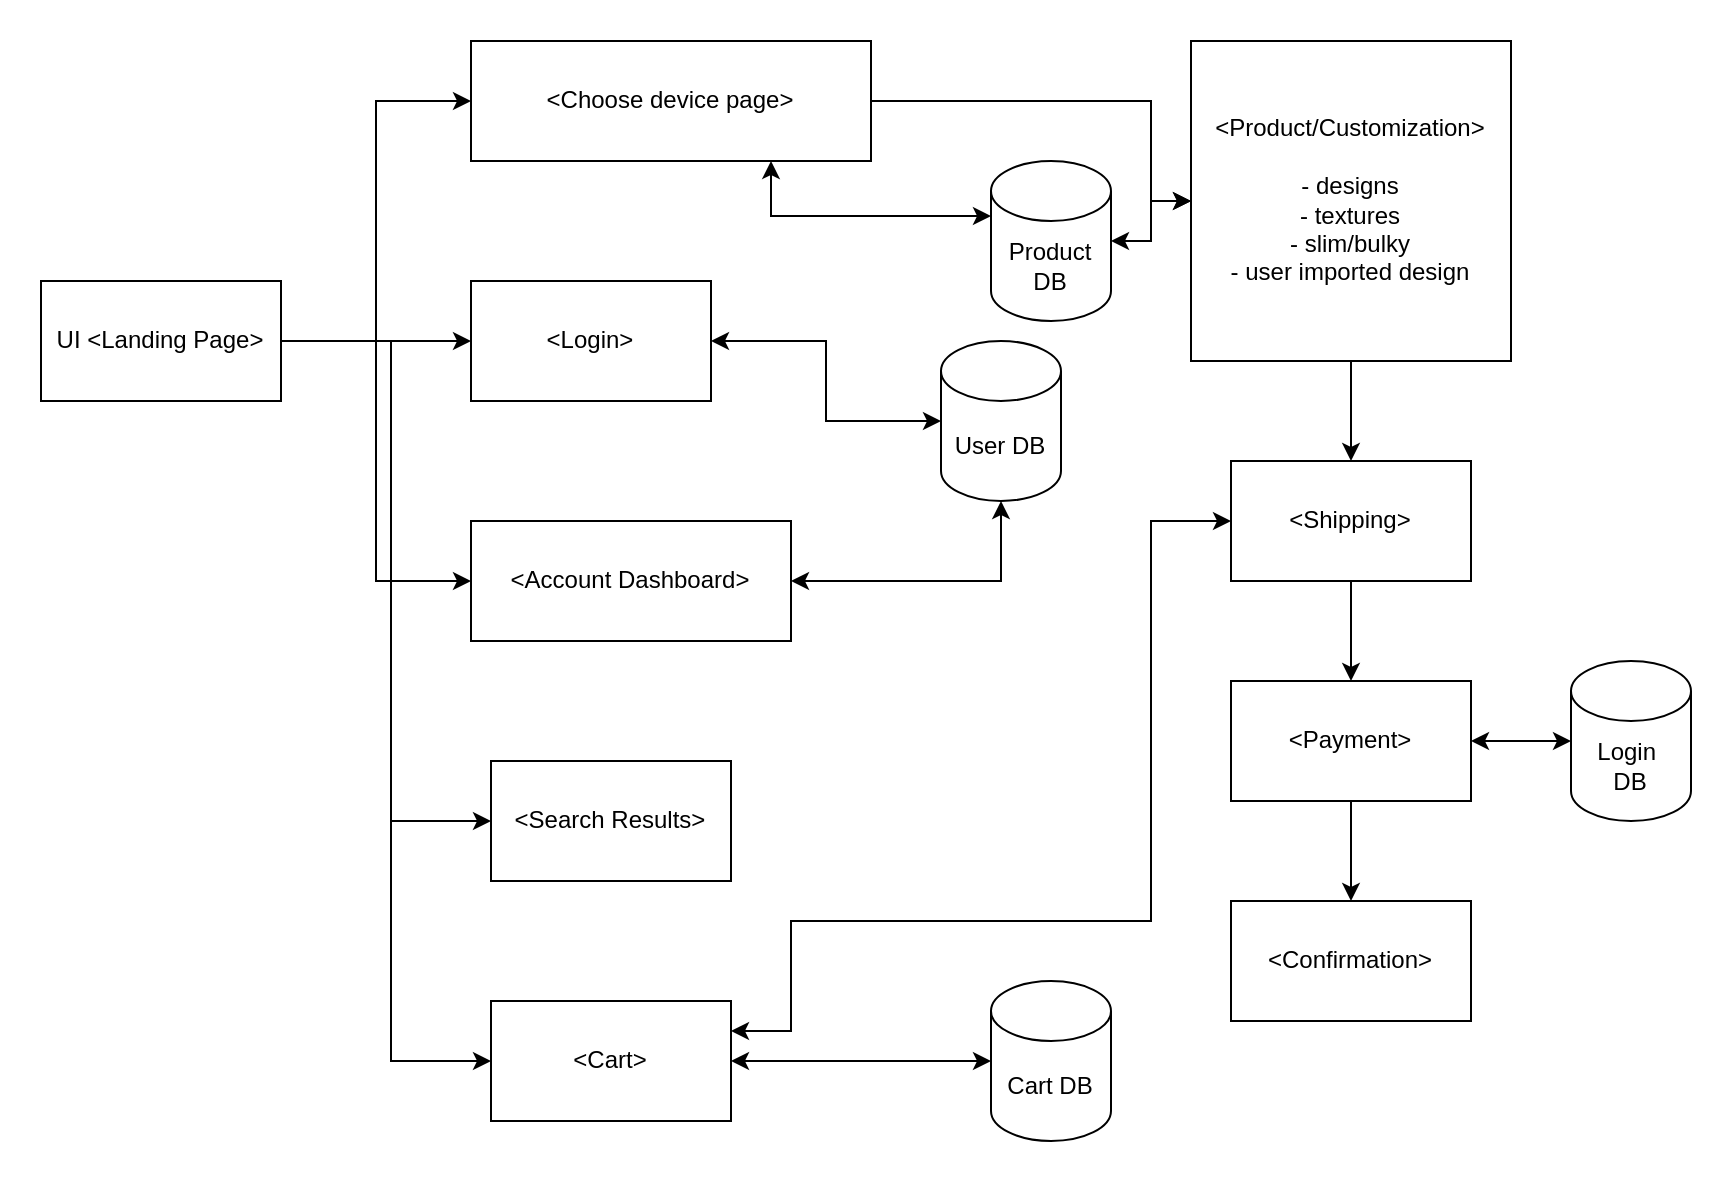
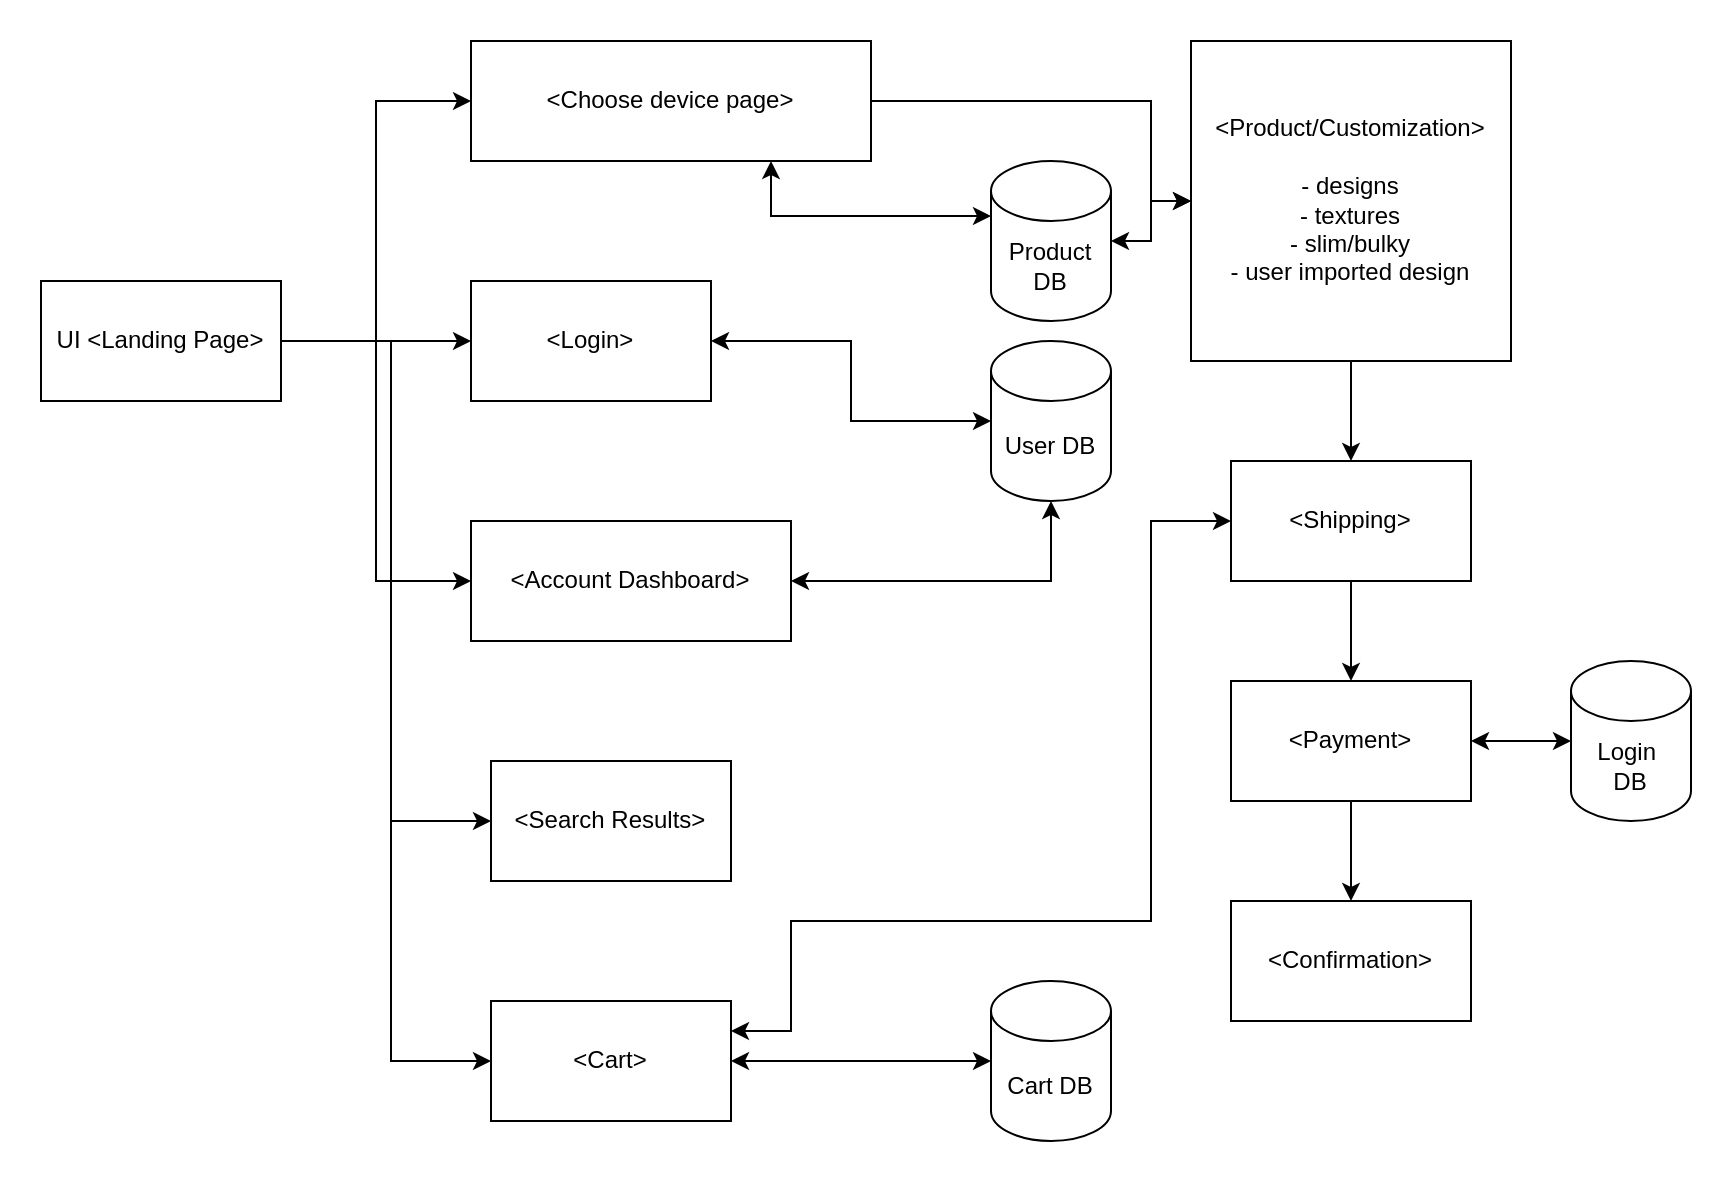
(1001, 421) -> (1051, 421)
